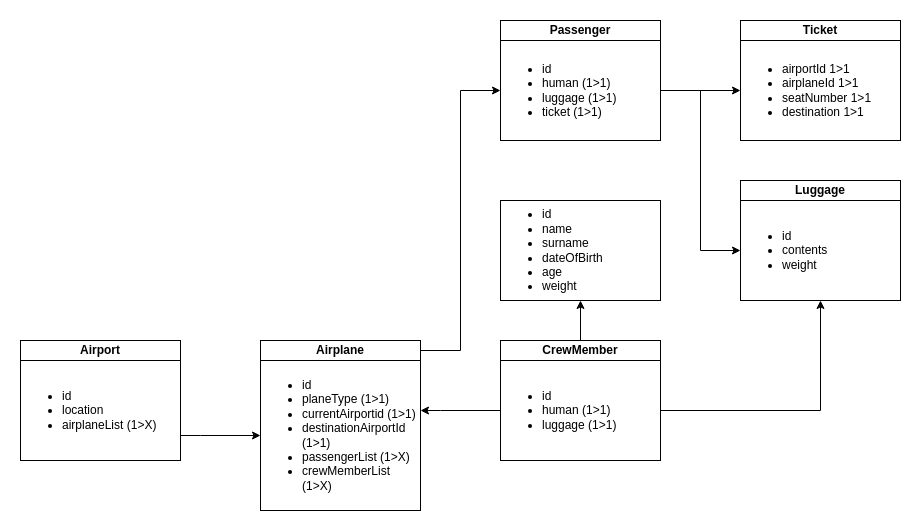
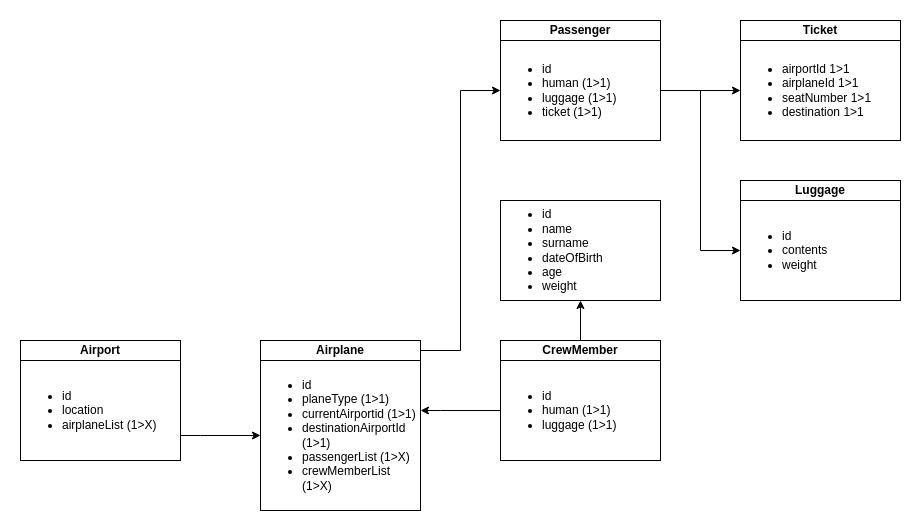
(792, 411) -> none
